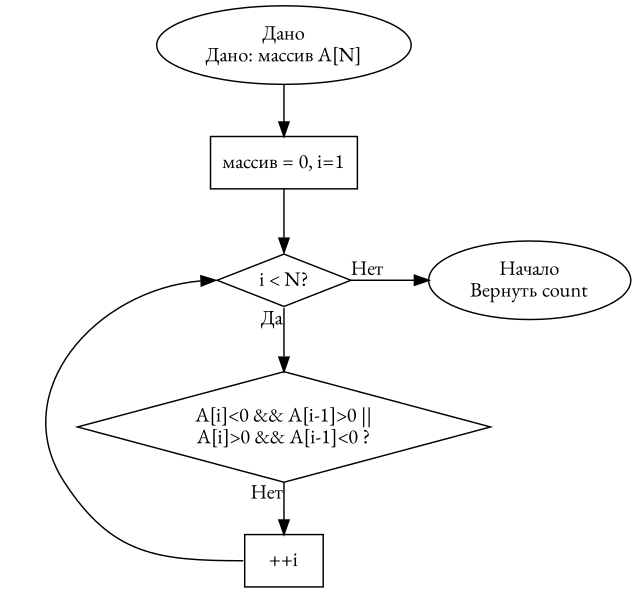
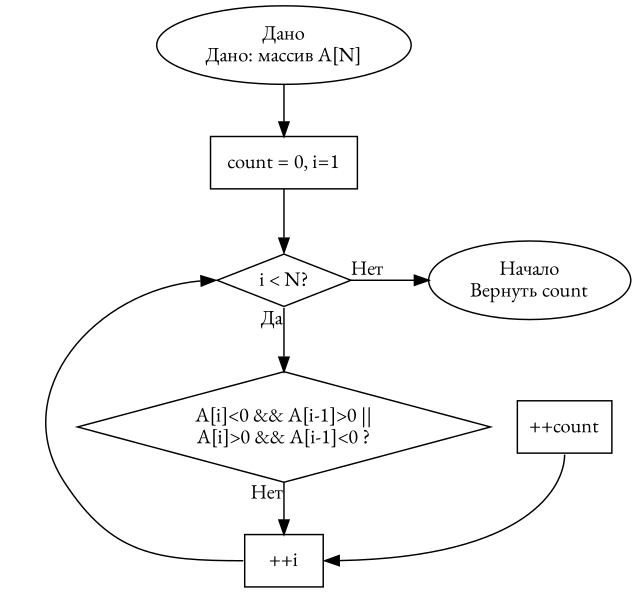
(284, 163) -> (284, 163)
none -> (565, 427)
